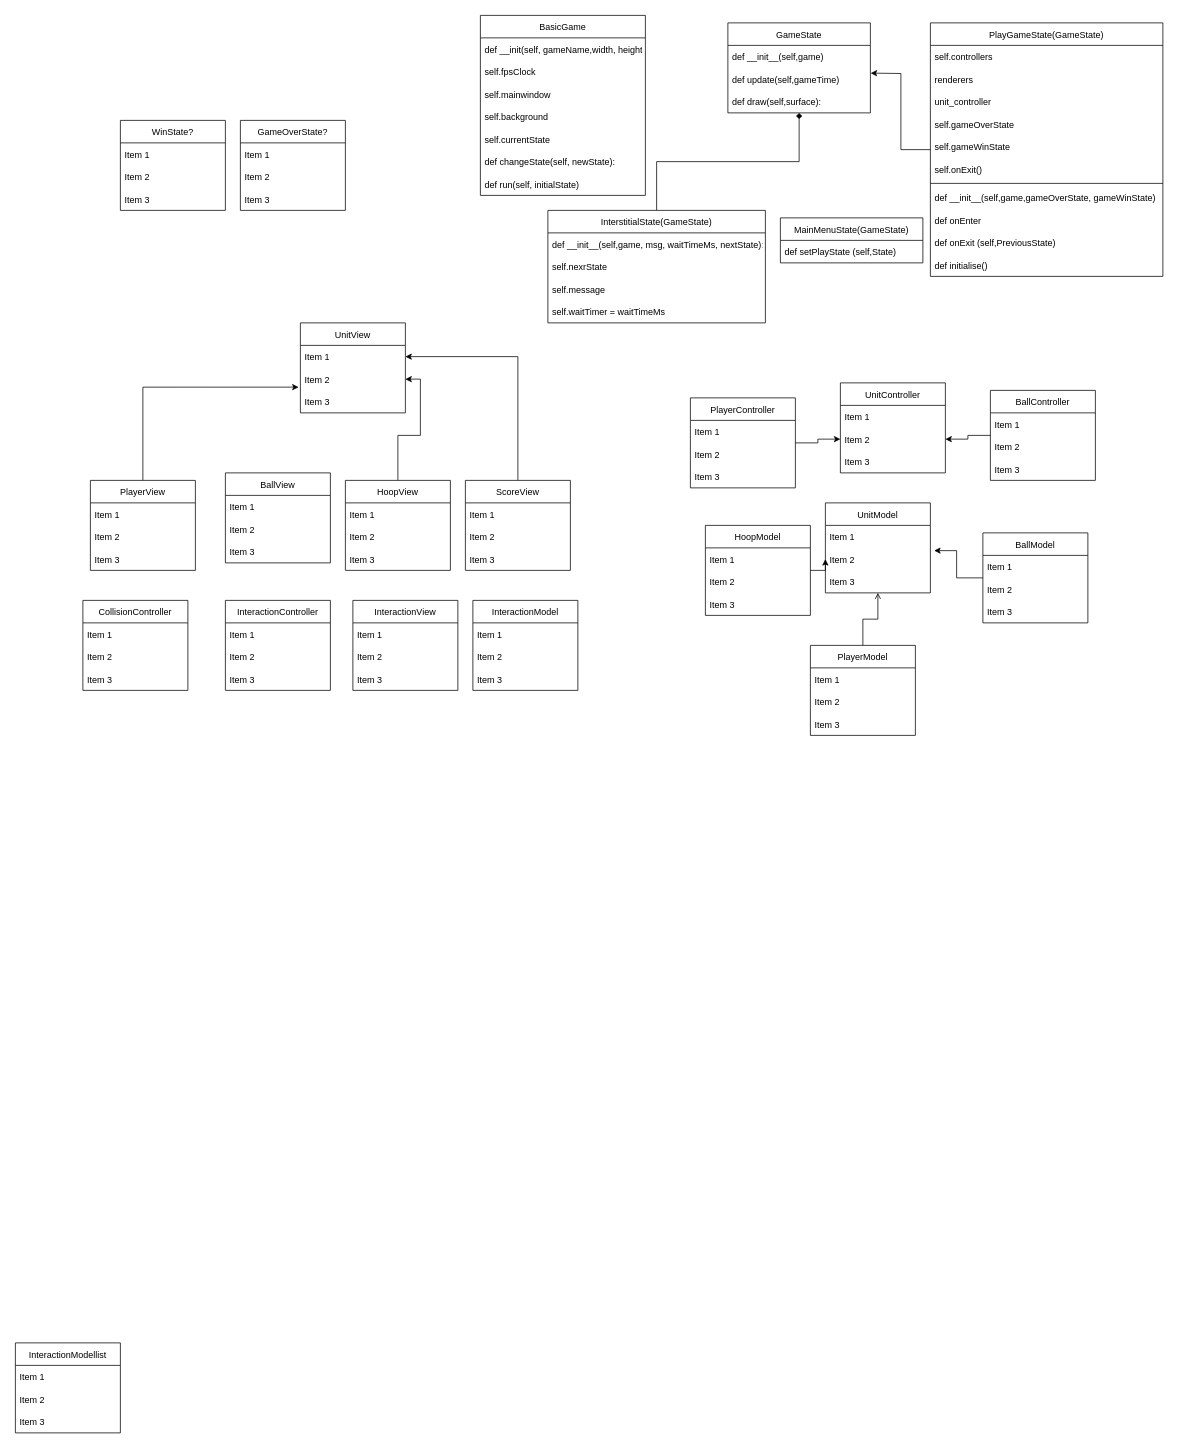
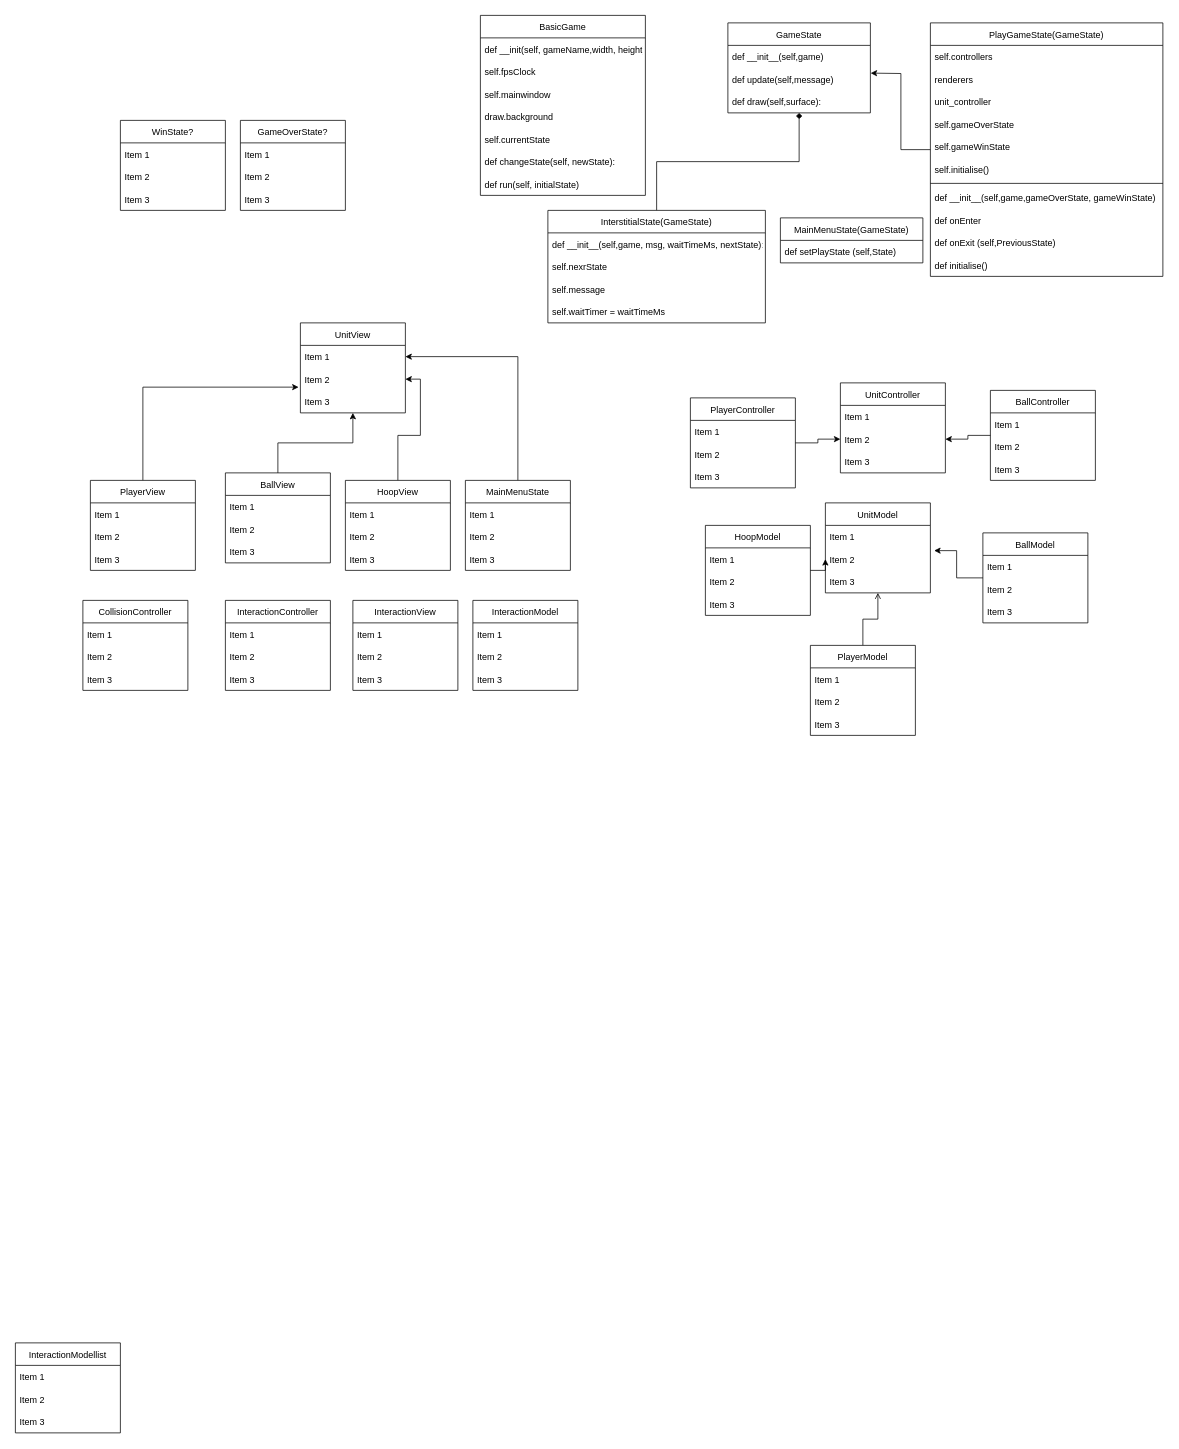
(790, 80) -> (789, 80)
(520, 117) -> (521, 117)
(964, 170) -> (969, 170)
none -> (353, 443)
(518, 492) -> (518, 492)
